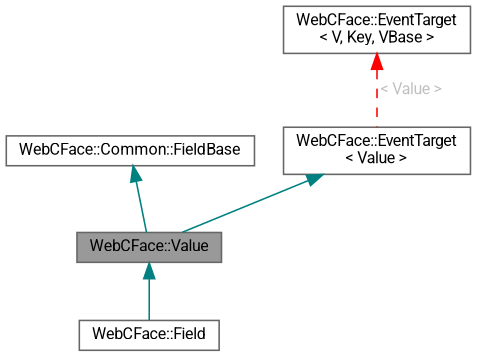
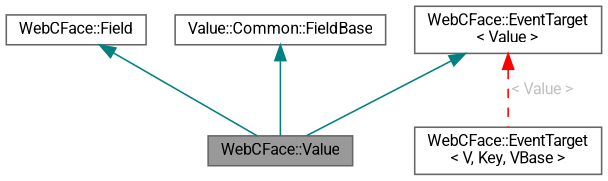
(377, 99) -> (508, 99)
(130, 151) -> (280, 30)
(149, 300) -> (185, 94)
